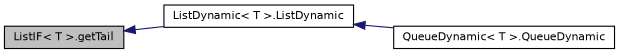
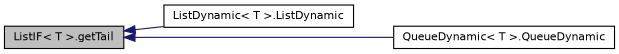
(379, 27) -> (264, 37)
